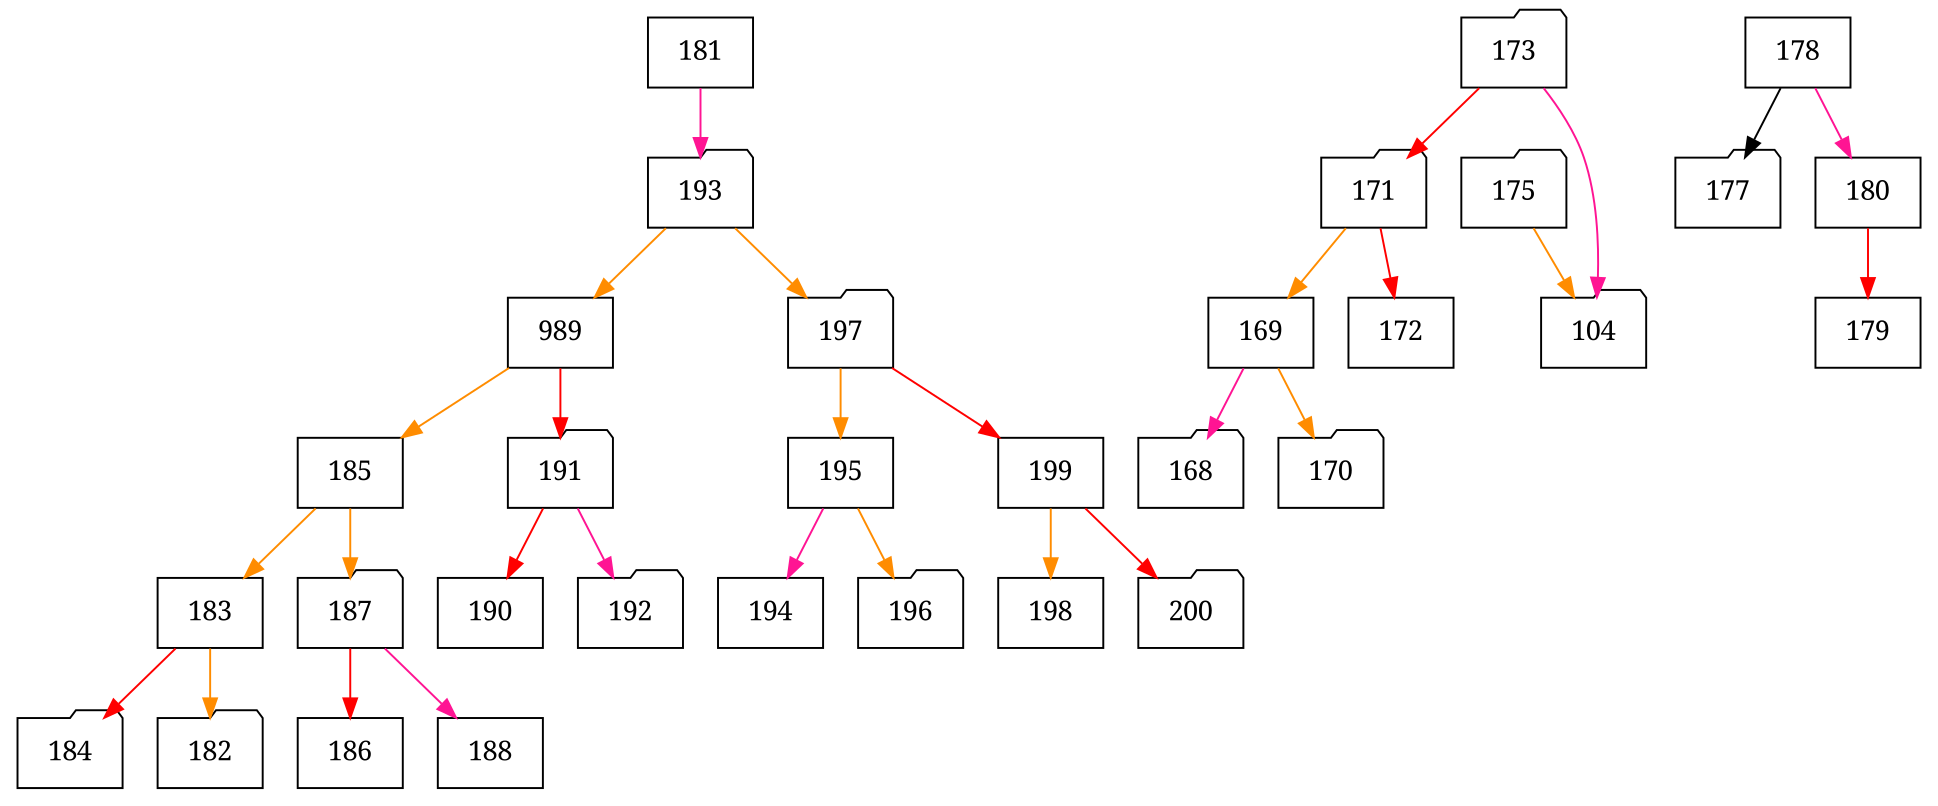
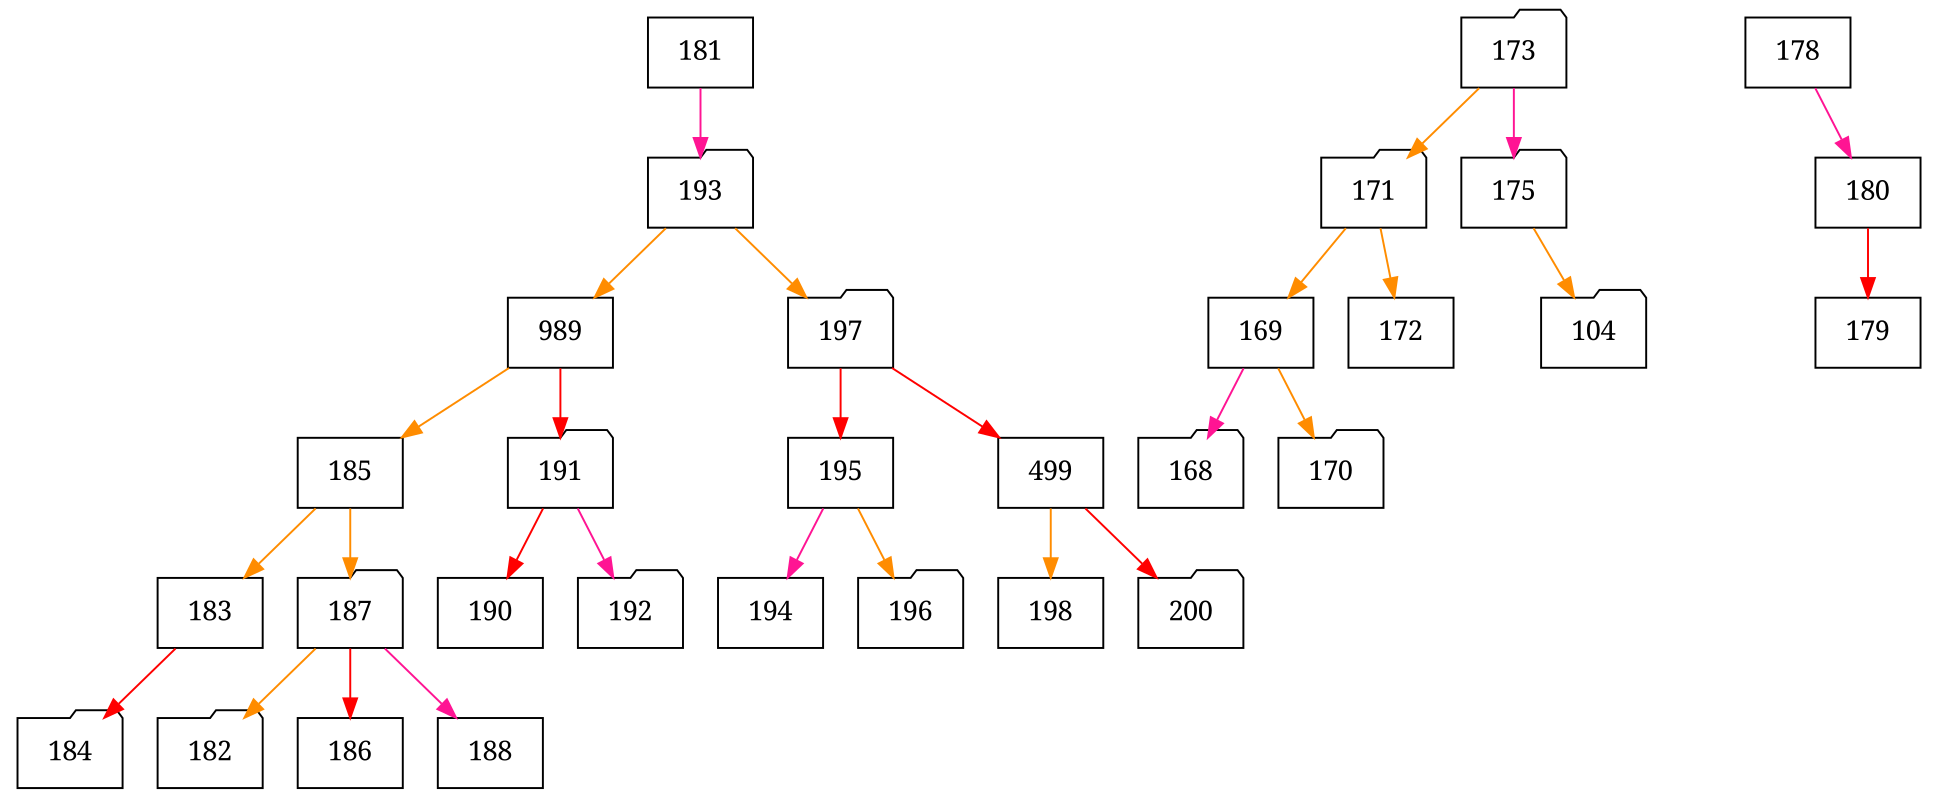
(1451, 116) -> (1451, 116)
(1589, 177) -> (1514, 113)
(1728, 193) -> none
(1385, 253) -> (1385, 253)
(841, 393) -> (841, 393)
(1051, 473) -> (1051, 473)
(210, 673) -> (287, 676)
